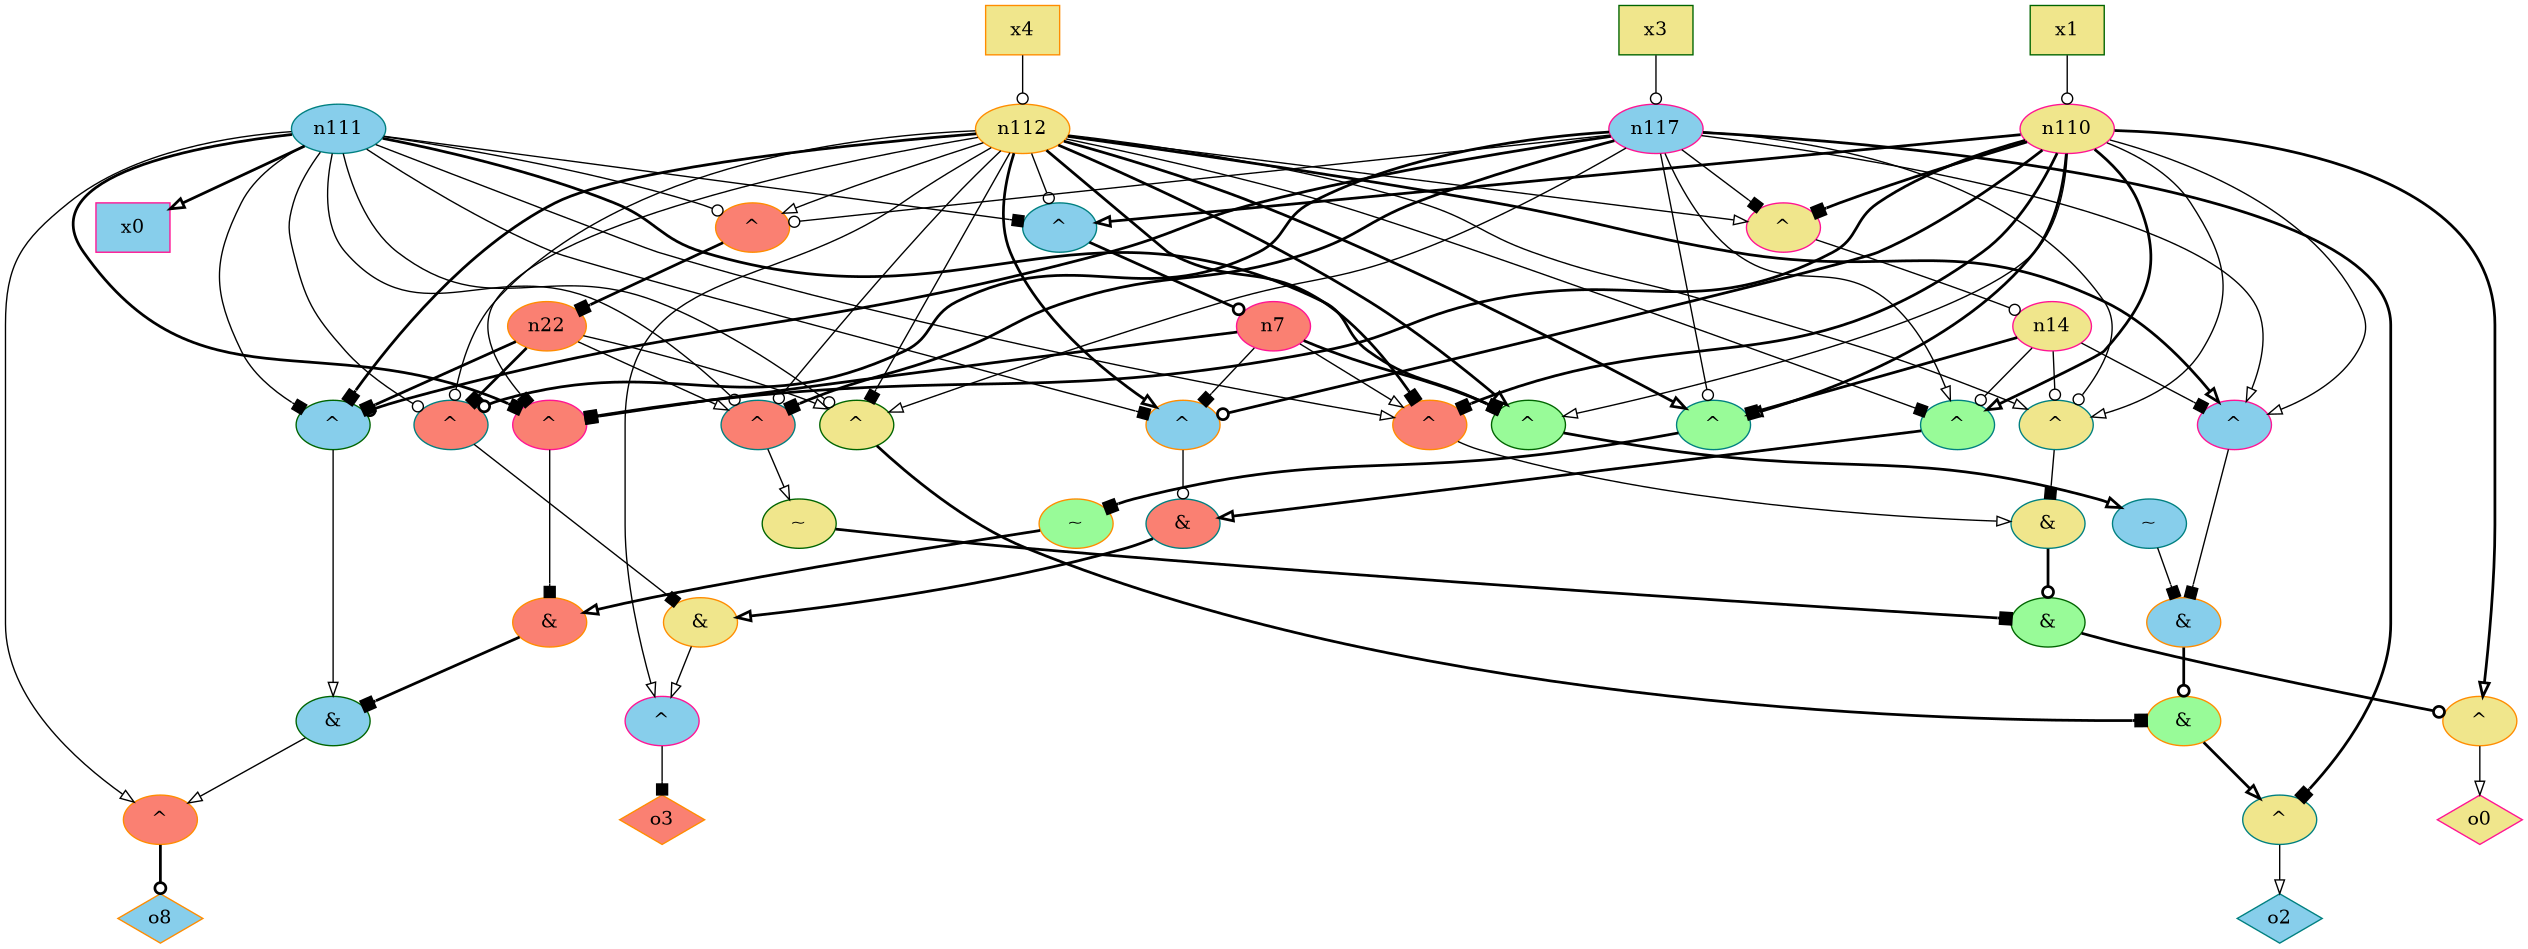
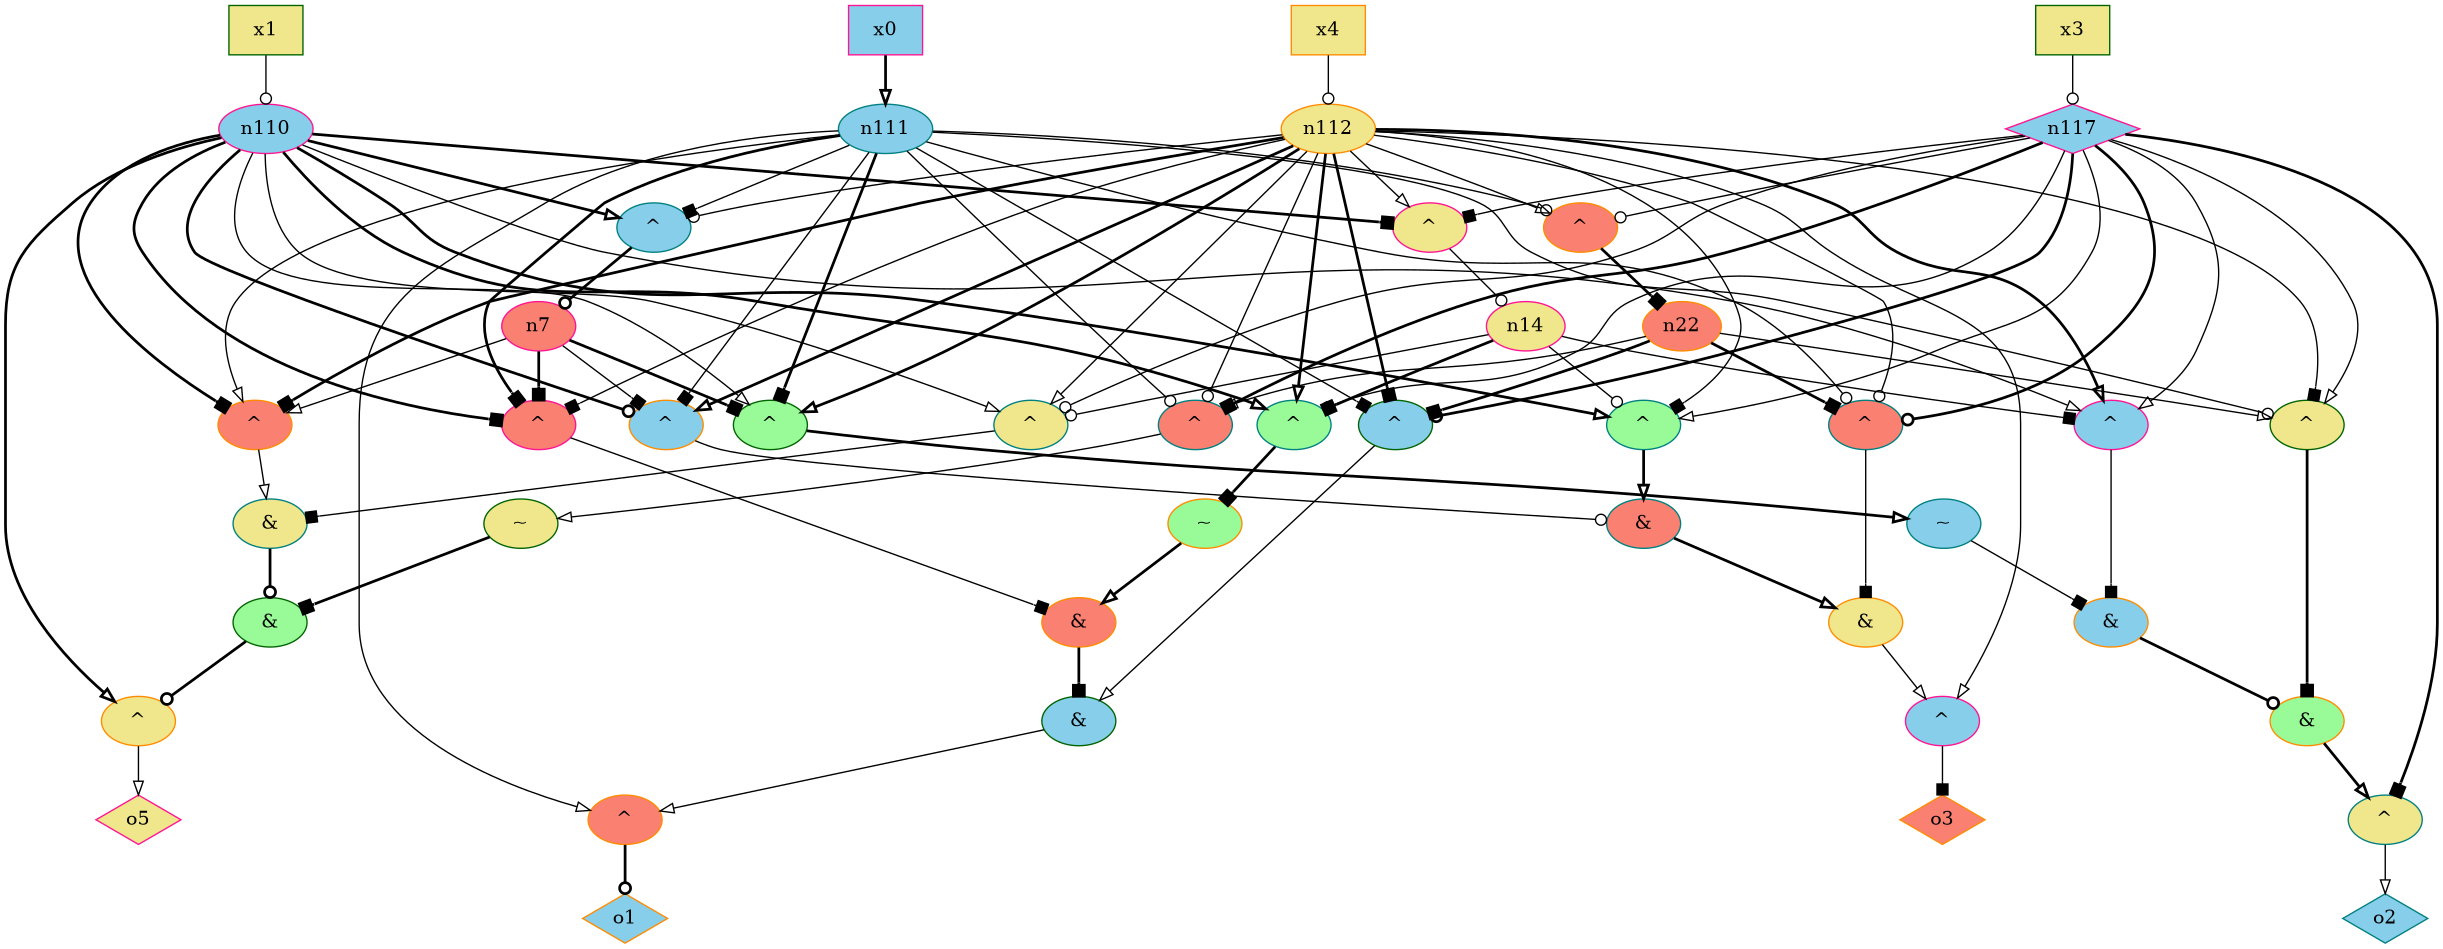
(1656, 129) -> (2073, 129)
(2067, 129) -> (266, 129)
(244, 174) -> (886, 73)
(2480, 820) -> (138, 820)
(160, 918) -> (625, 918)
